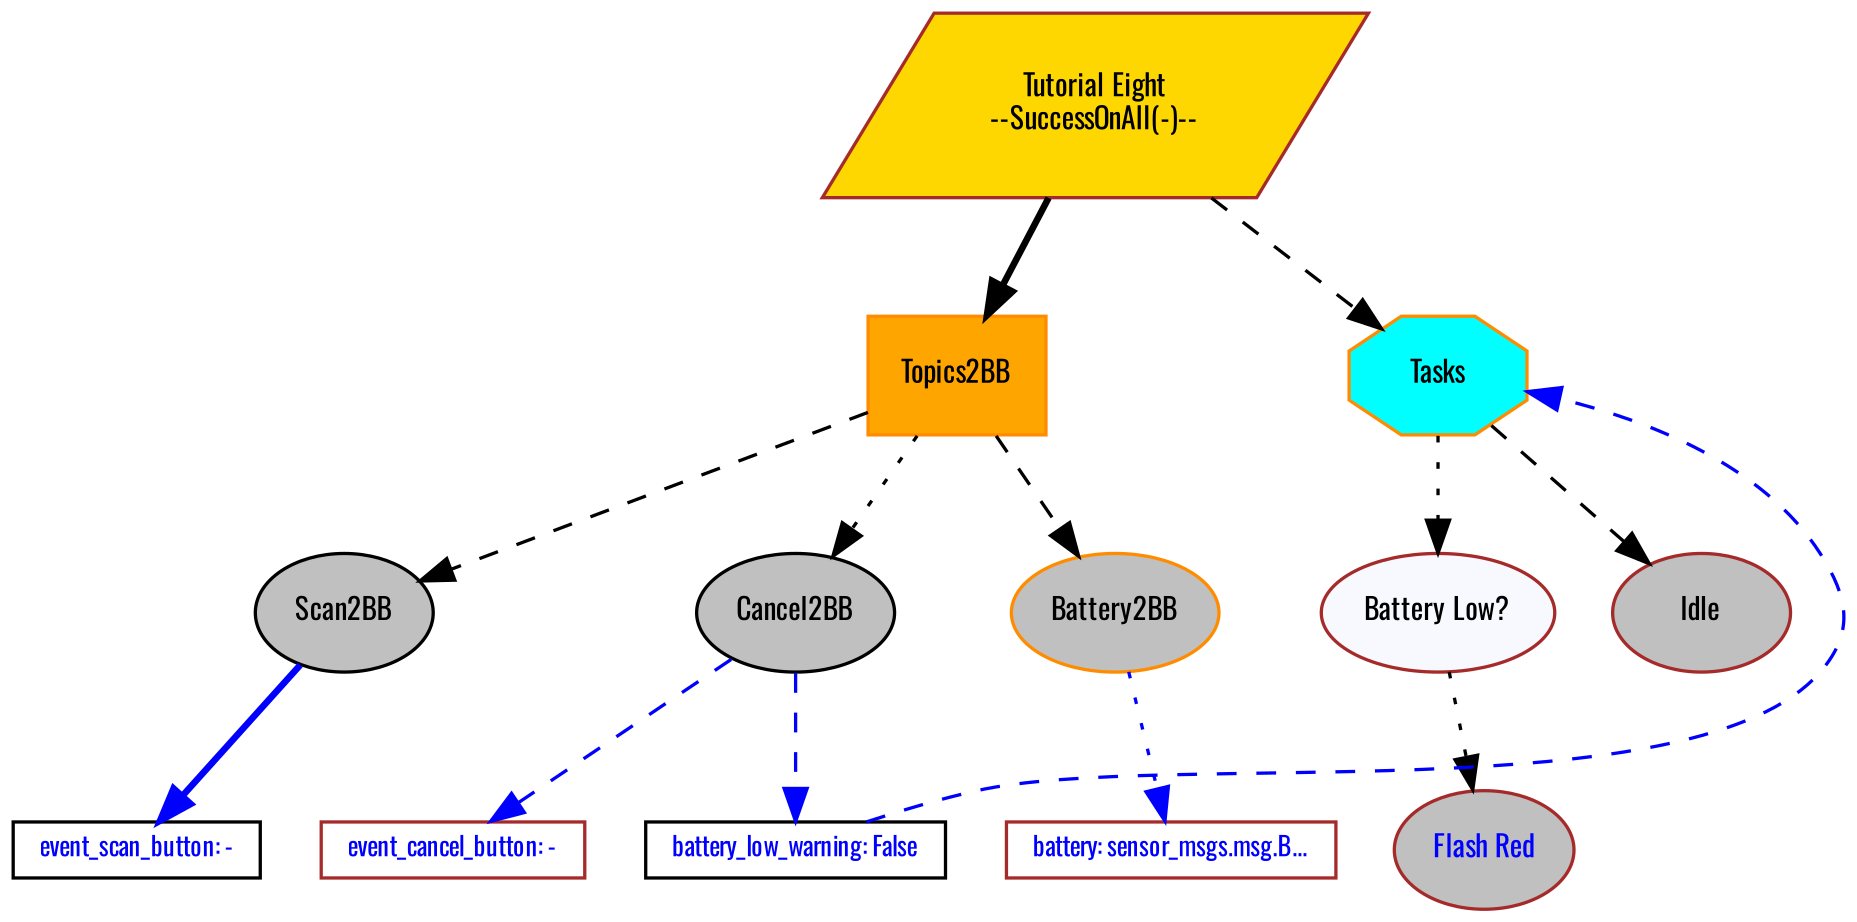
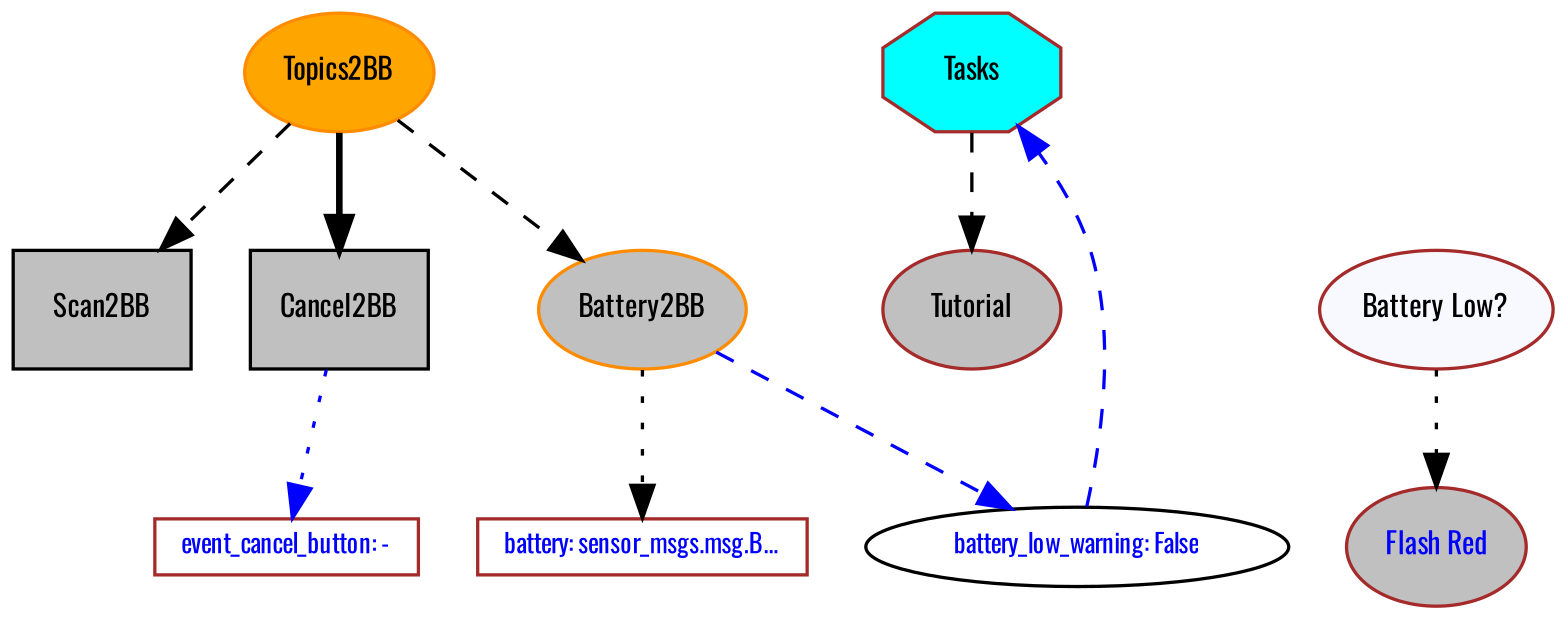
(1095, 105) -> none
(957, 376) -> (339, 72)
(1438, 376) -> (972, 72)
(1438, 478) -> none
(885, 482) -> (339, 175)
(344, 613) -> (102, 310)
(796, 613) -> (339, 310)
(1702, 613) -> (972, 310)
(796, 730) -> (849, 423)
(1143, 730) -> (642, 427)
(625, 731) -> (313, 428)
(137, 850) -> none
(796, 850) -> (1077, 547)
